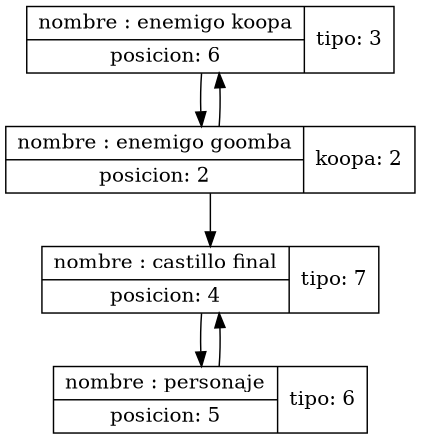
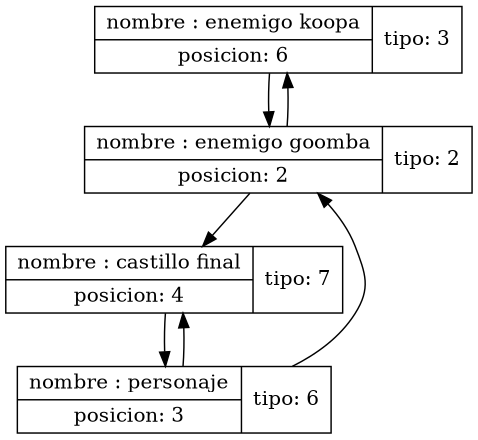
(359, 159) -> (427, 159)
none -> (363, 296)
(166, 416) -> (129, 416)
